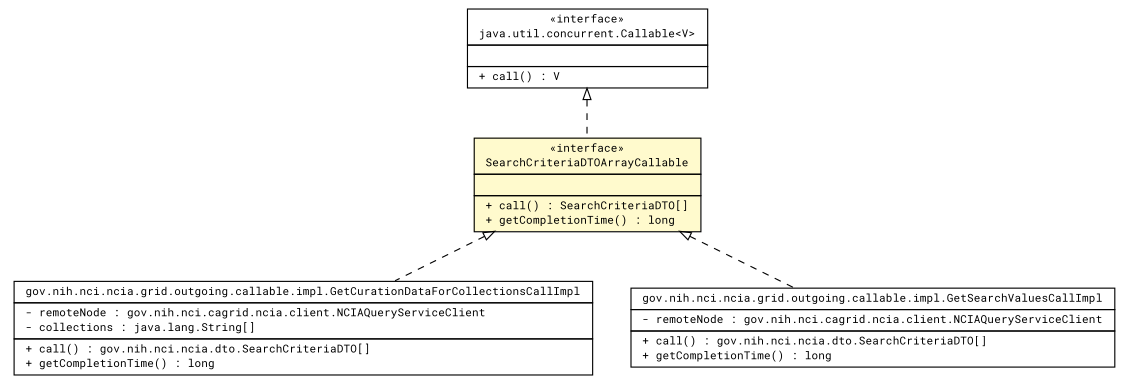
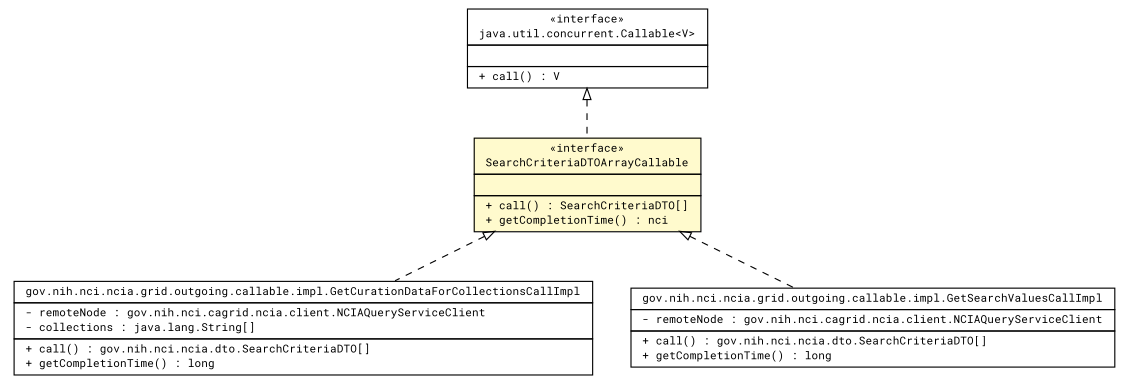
(581, 220) -> (577, 220)
